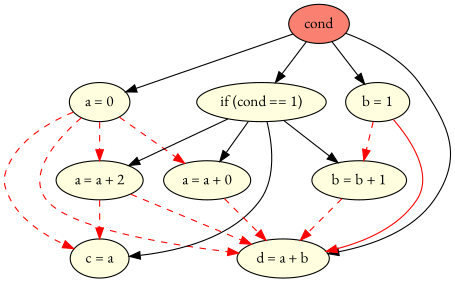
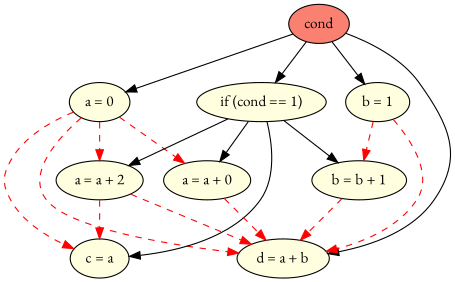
(415, 202) -> (415, 202)
